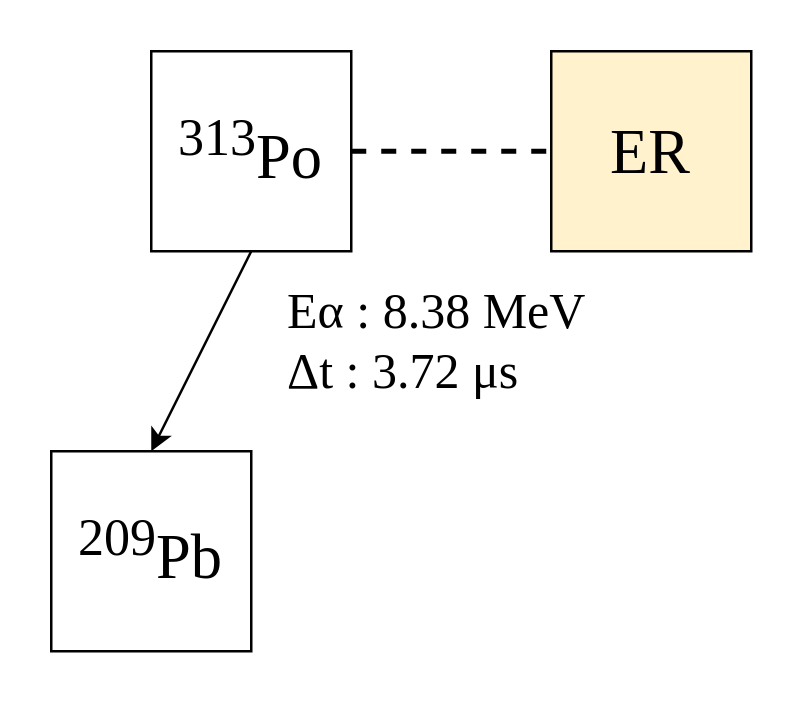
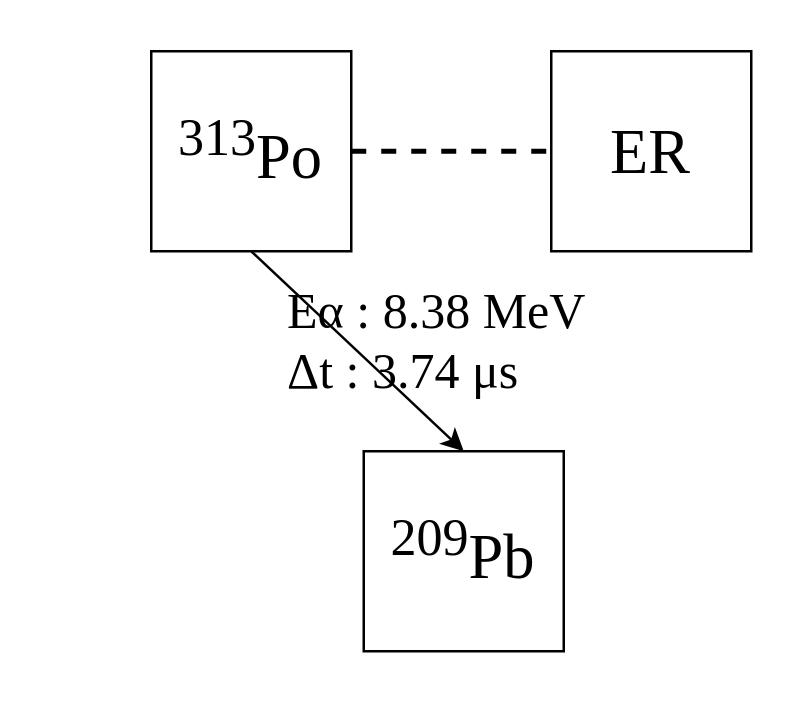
(651, 151) -> (651, 151)
(438, 339) -> (438, 339)
(151, 551) -> (464, 551)
